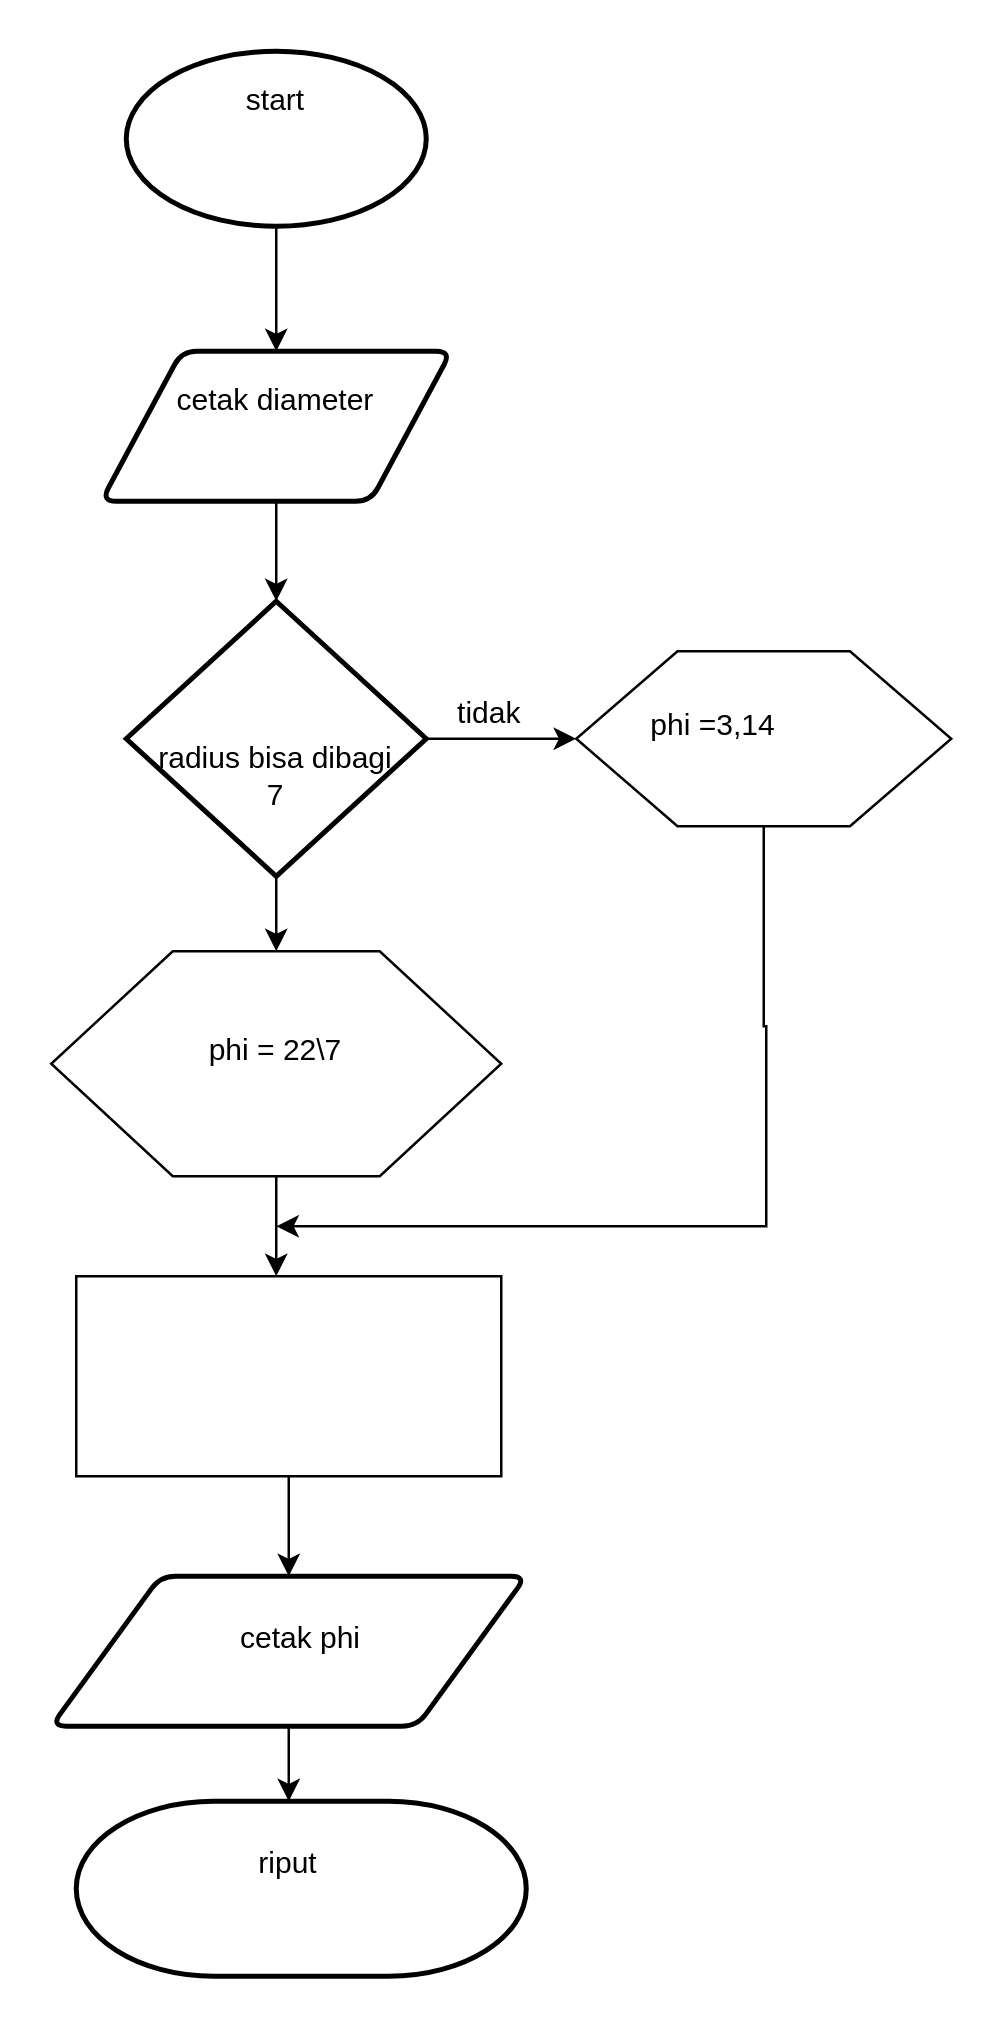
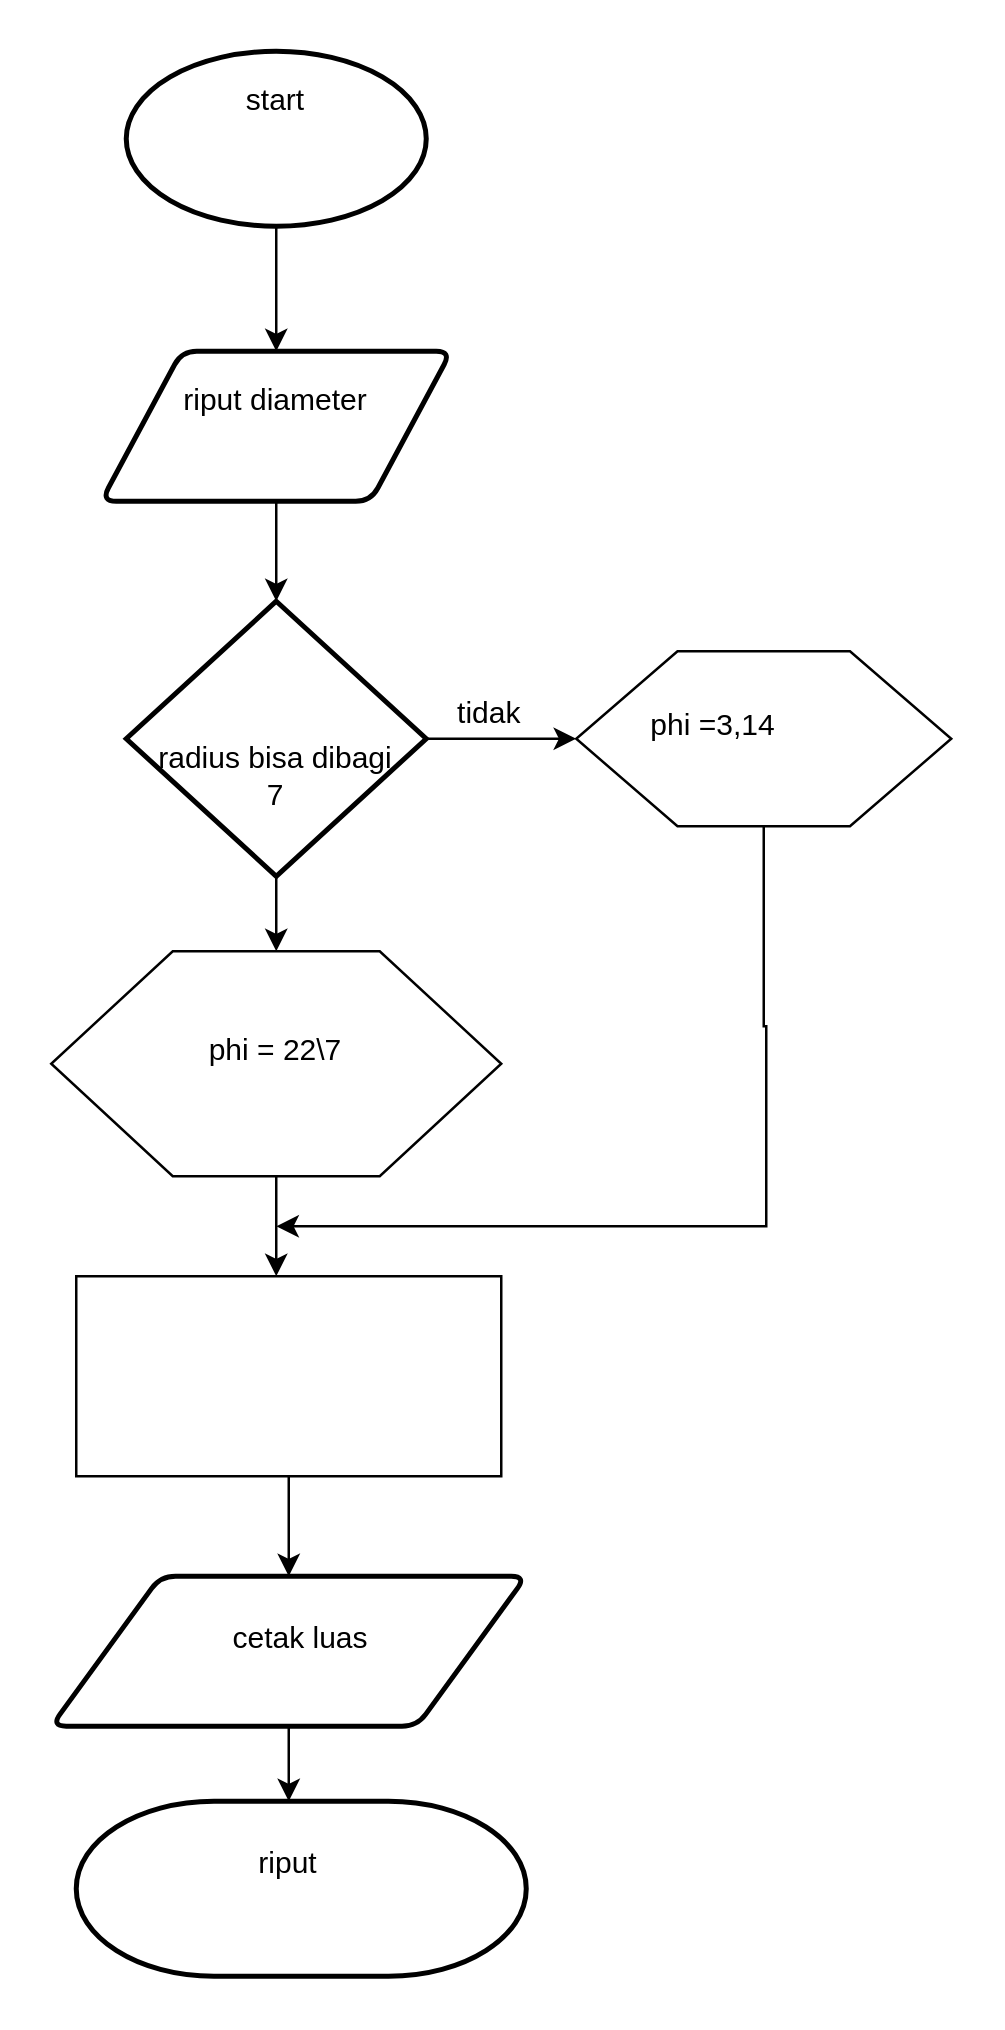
(276, 401) -> (276, 401)
(301, 1639) -> (301, 1639)
